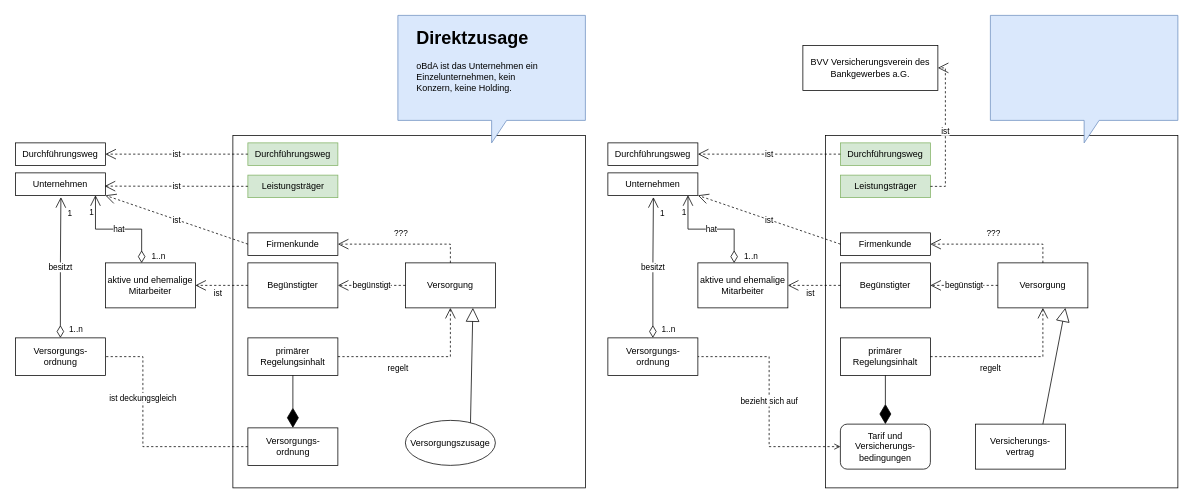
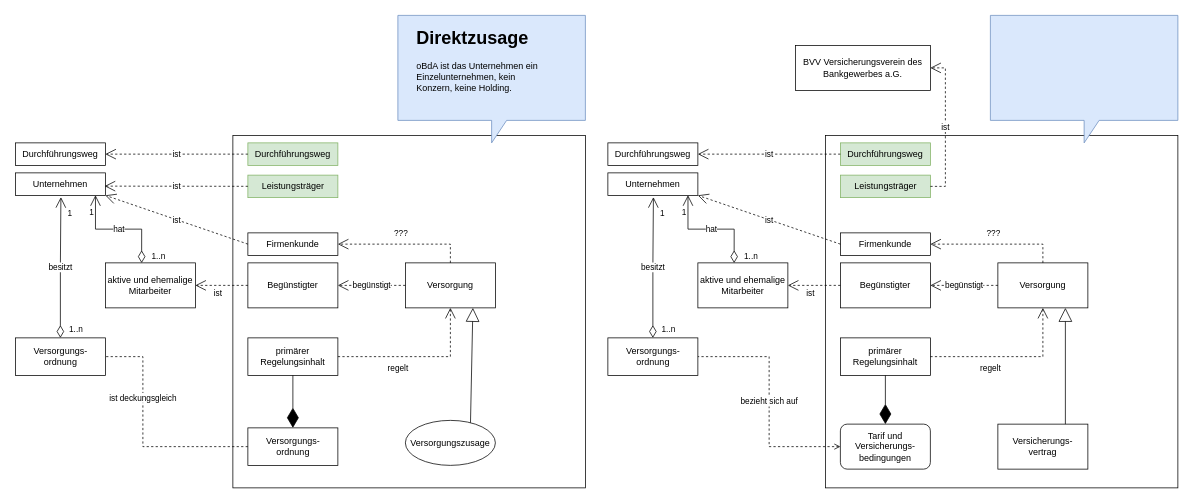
(870, 68) -> (863, 68)
(1020, 447) -> (1043, 447)
